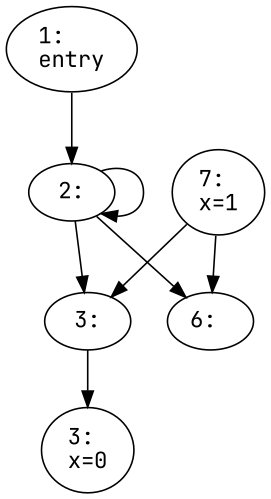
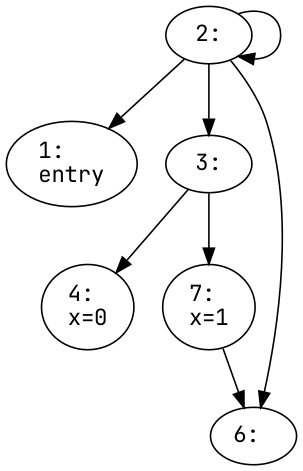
(72, 120) -> (153, 88)
(155, 255) -> (209, 221)
(88, 450) -> (88, 307)
